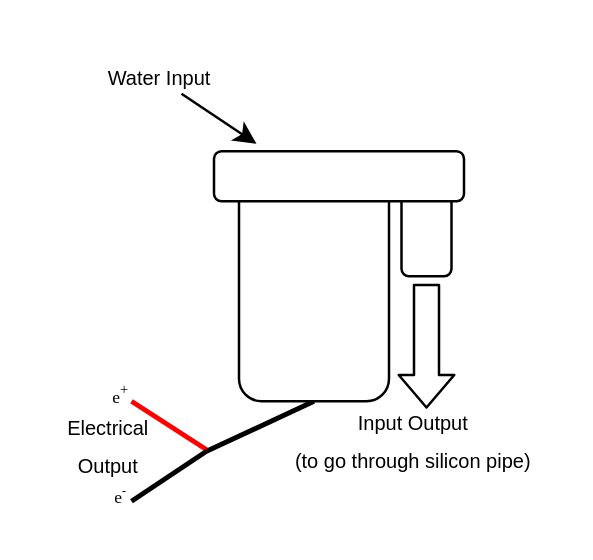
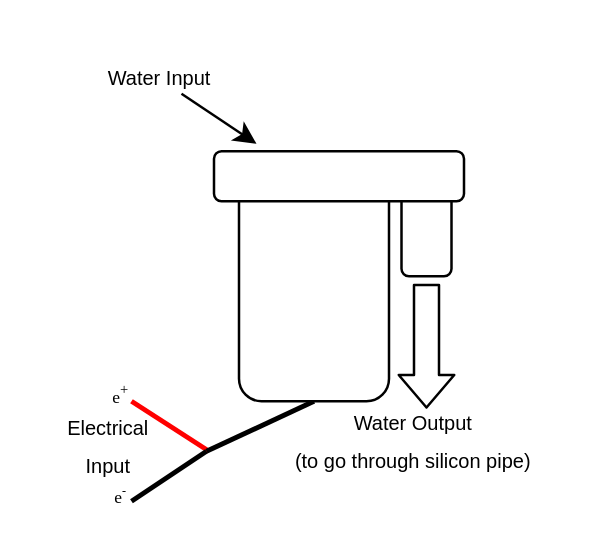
(414, 439) -> (414, 439)
(109, 444) -> (109, 444)
